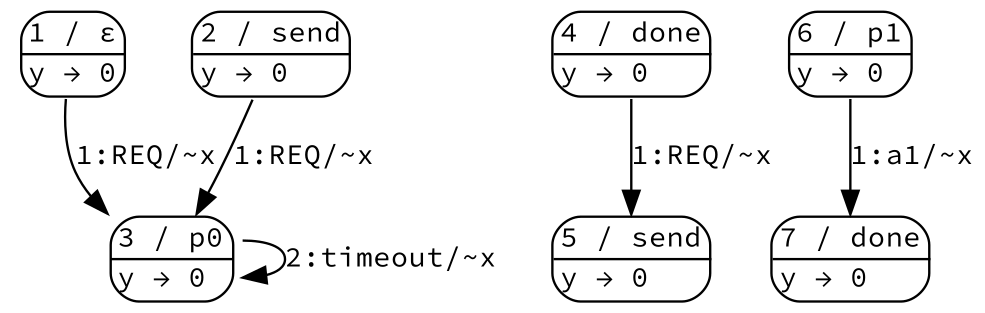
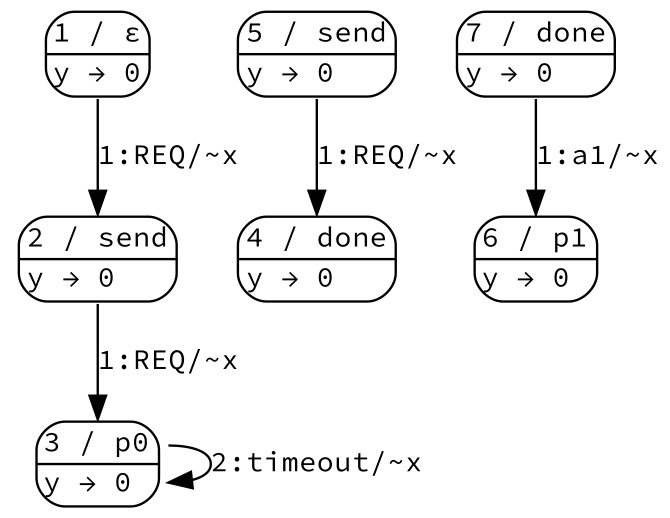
(631, 145) -> (317, 145)
(850, 145) -> (536, 145)
(68, 150) -> (98, 145)
